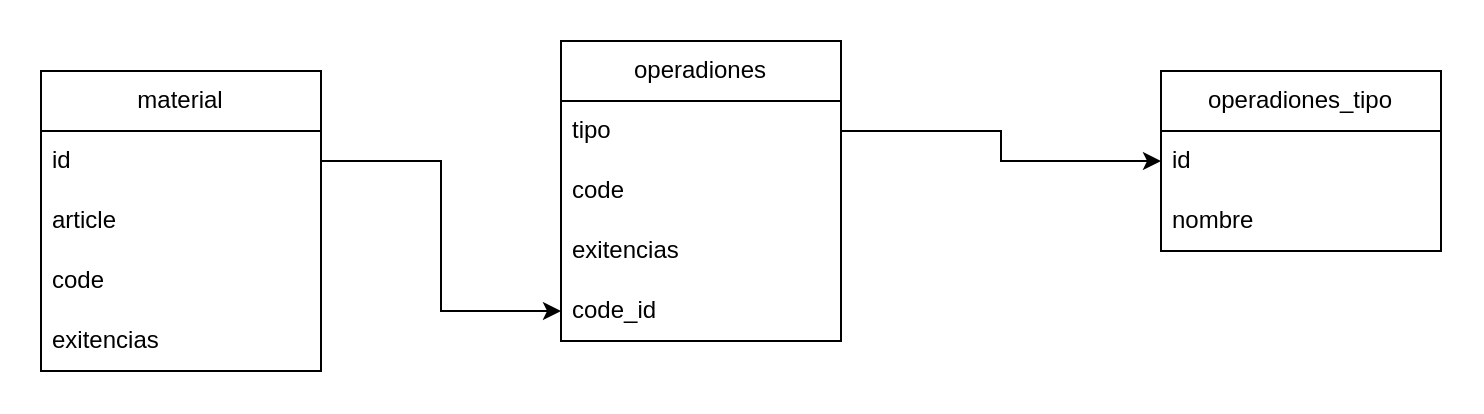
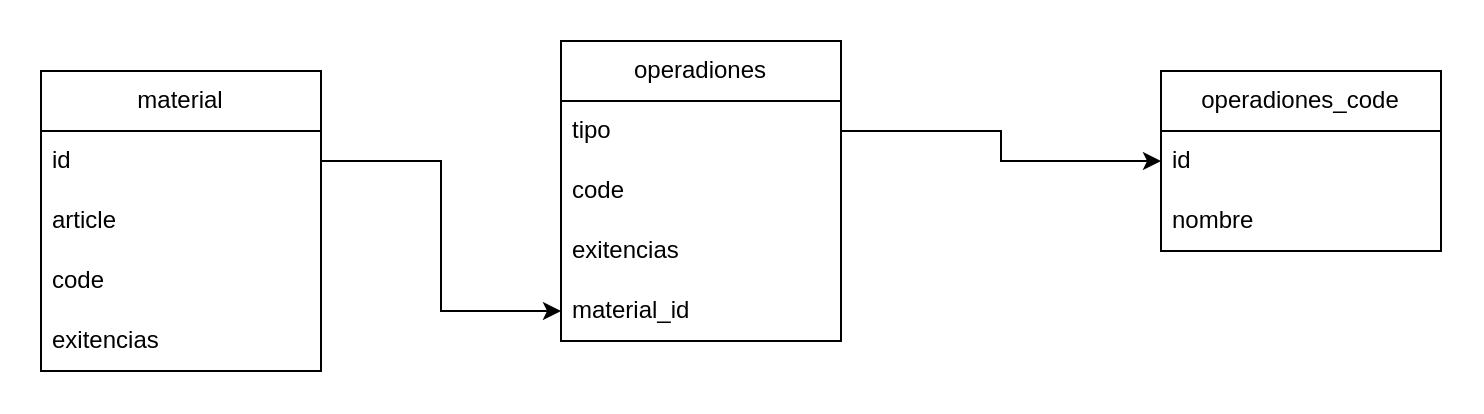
(1301, 101) -> (1301, 101)
(617, 311) -> (638, 311)
